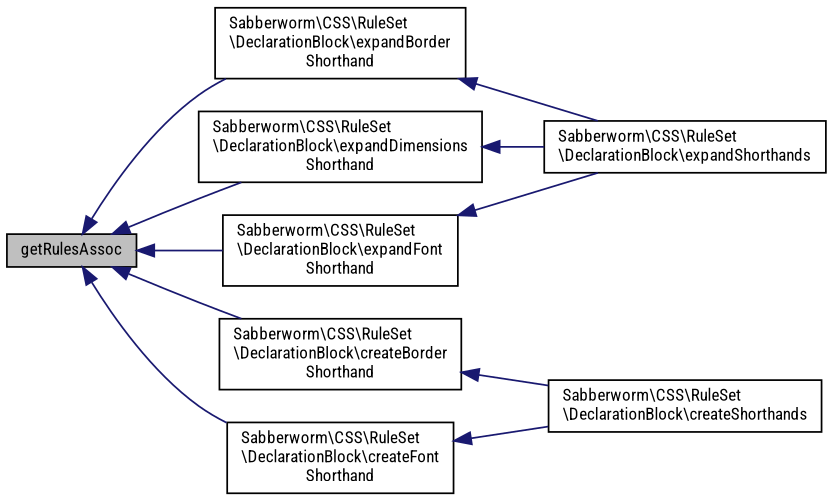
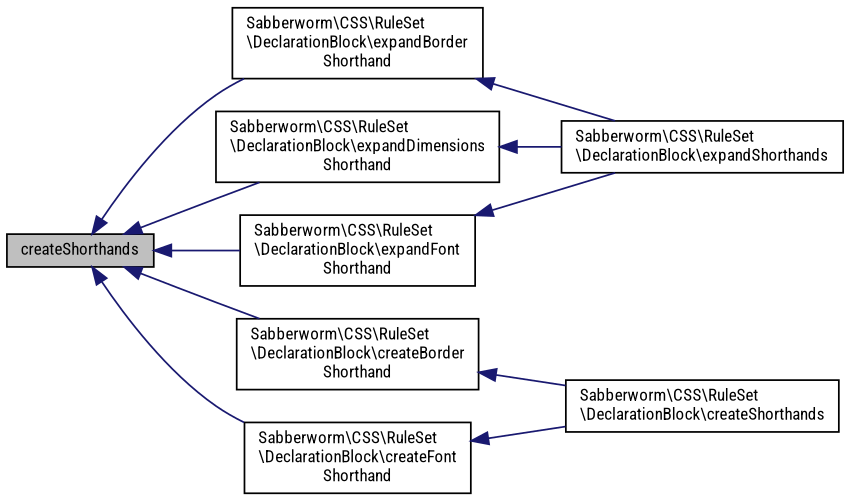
(72, 251) -> (80, 251)
